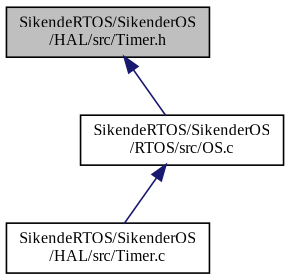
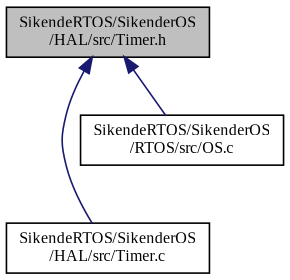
(140, 201) -> (63, 148)
